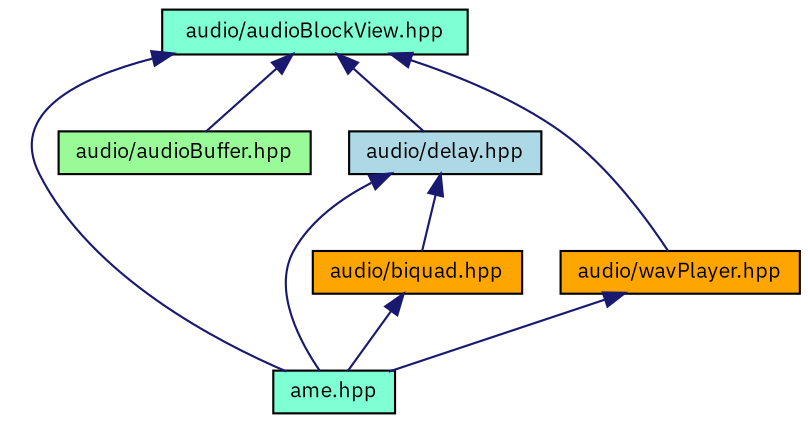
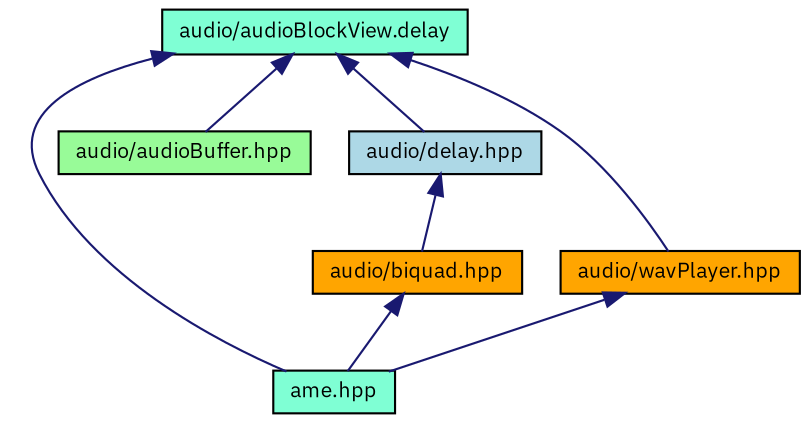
(315, 32) -> (315, 32)
(289, 262) -> none
